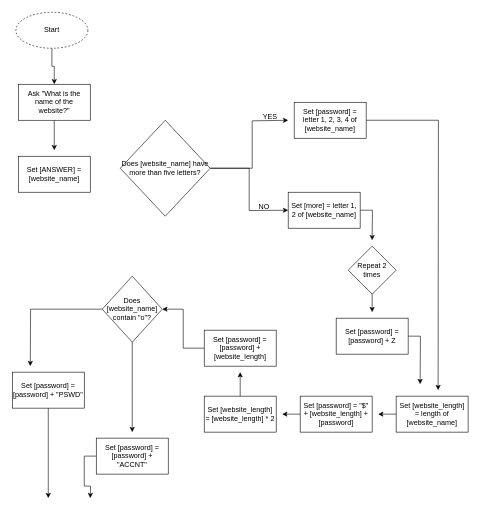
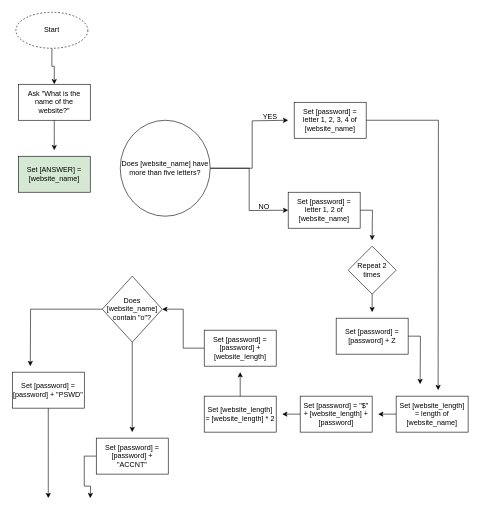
(165, 168) -> (165, 168)
(54, 174) -> (54, 174)
(324, 210) -> (324, 210)
